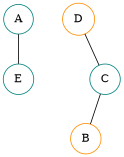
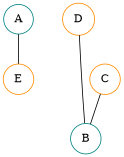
(92, 49) -> (82, 79)
(19, 79) -> (19, 79)
(105, 79) -> (105, 79)
(86, 139) -> (86, 139)
